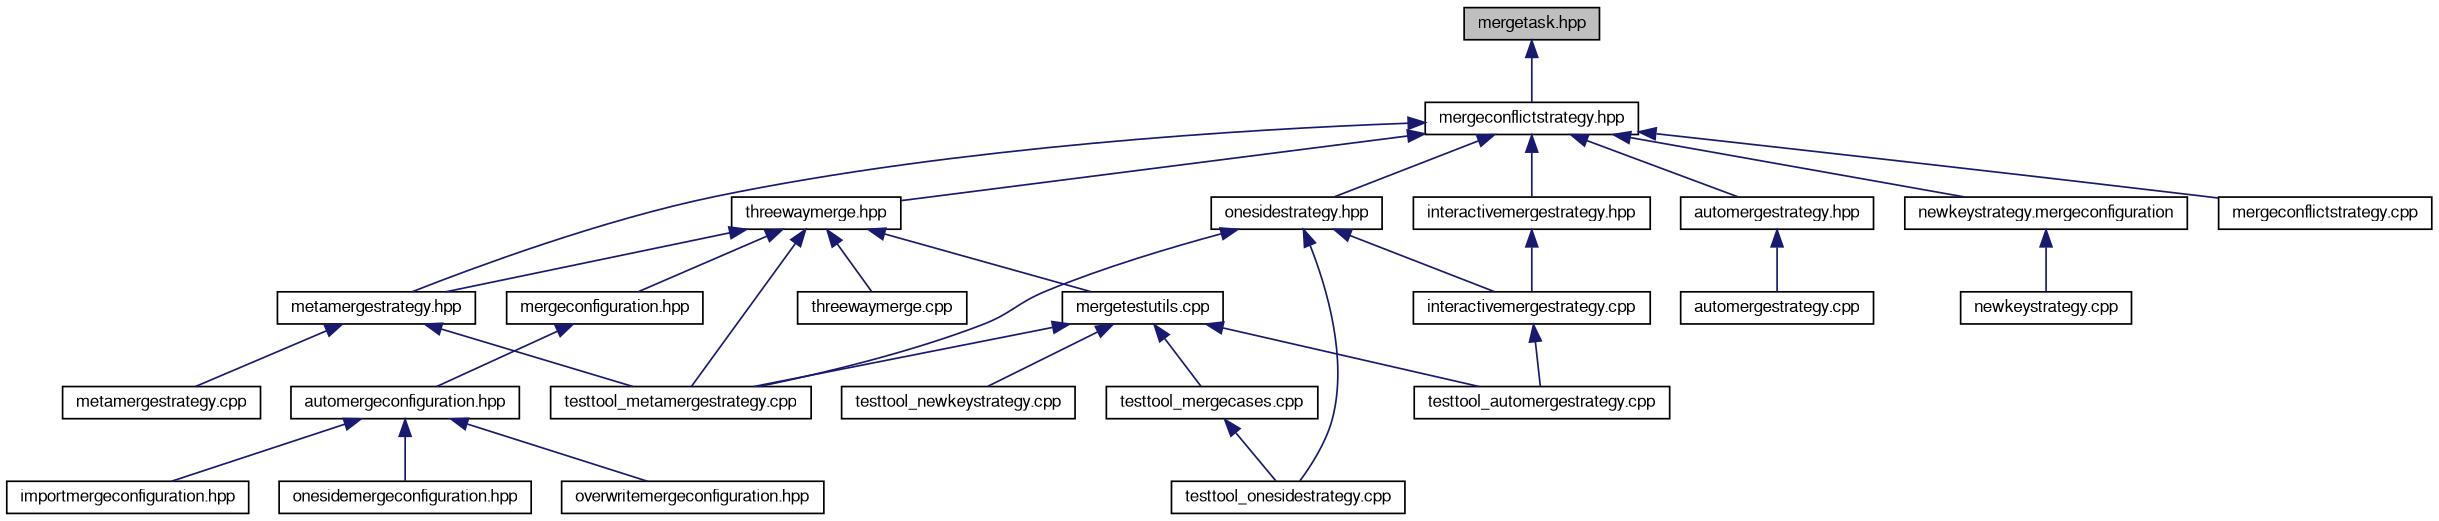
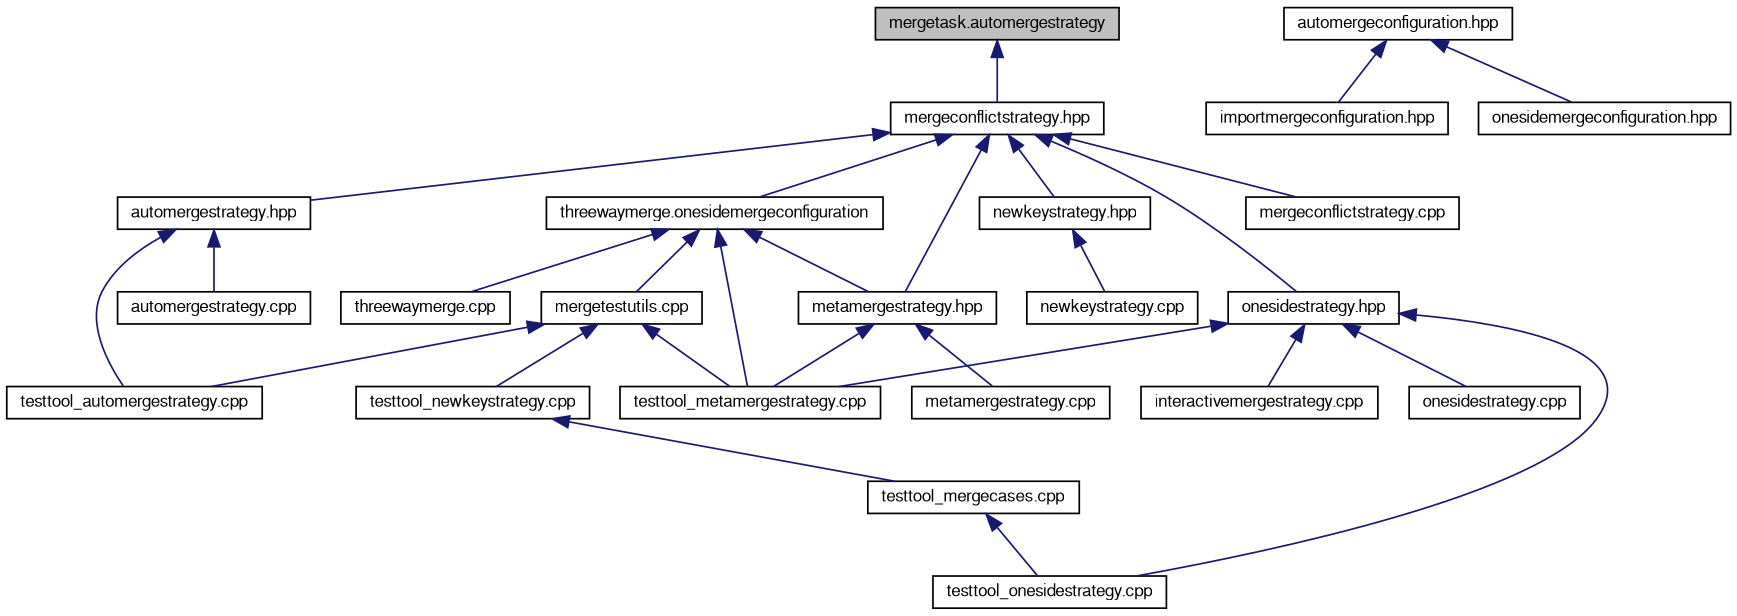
(1532, 24) -> (997, 24)
(816, 213) -> (715, 213)
(1532, 213) -> none
(2046, 213) -> (1065, 213)
(605, 308) -> none
(1183, 362) -> (732, 452)
(1538, 364) -> (99, 301)
none -> (1495, 403)
(693, 497) -> none
